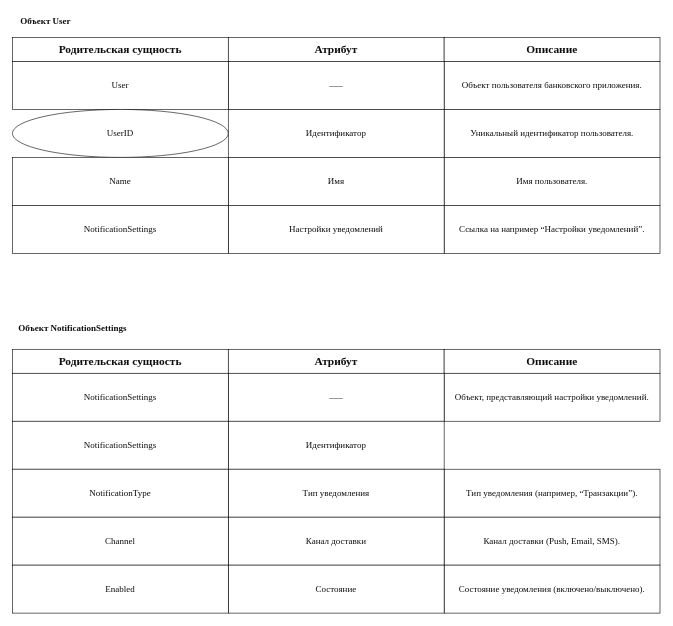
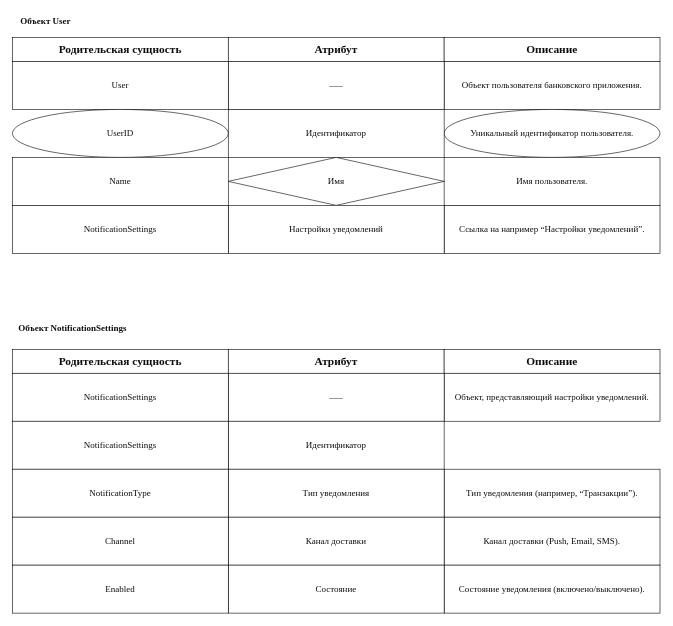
(552, 134) -> (552, 134)
(336, 182) -> (336, 182)
